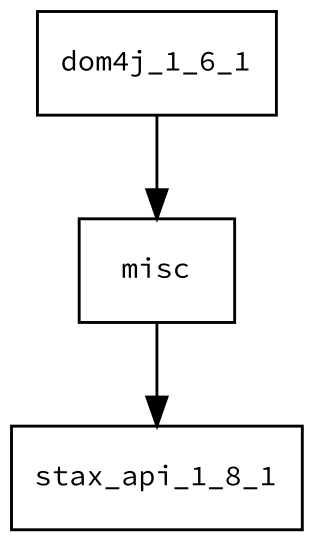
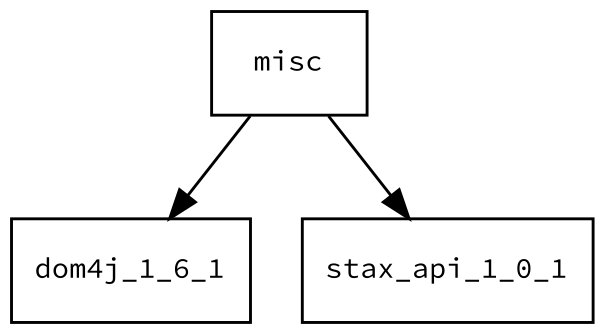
(157, 153) -> (219, 156)
(157, 478) -> (448, 271)
